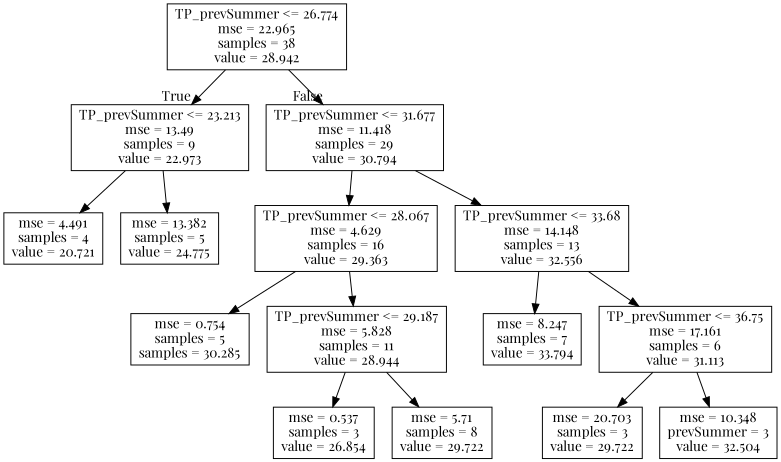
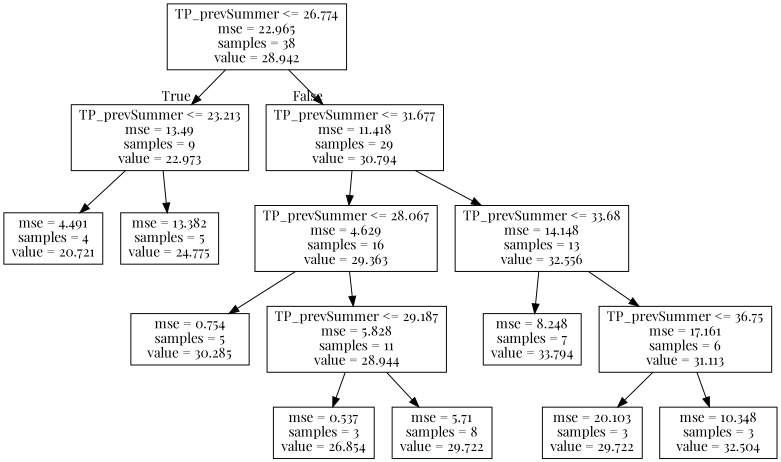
(190, 339) -> (190, 339)
(532, 339) -> (532, 339)
(592, 433) -> (592, 433)
(718, 433) -> (718, 433)
